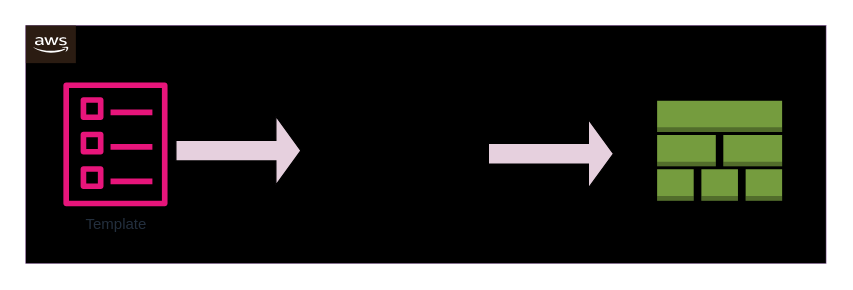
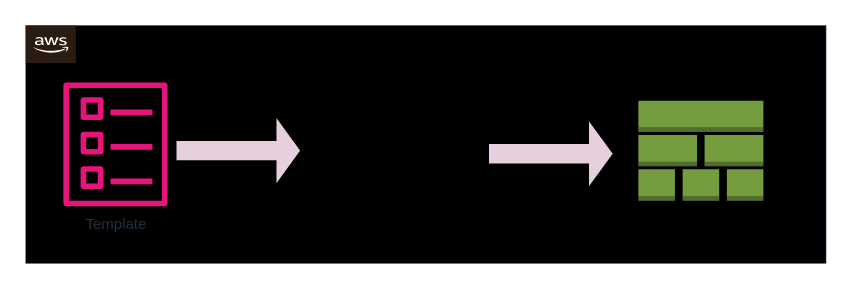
(719, 151) -> (701, 151)
